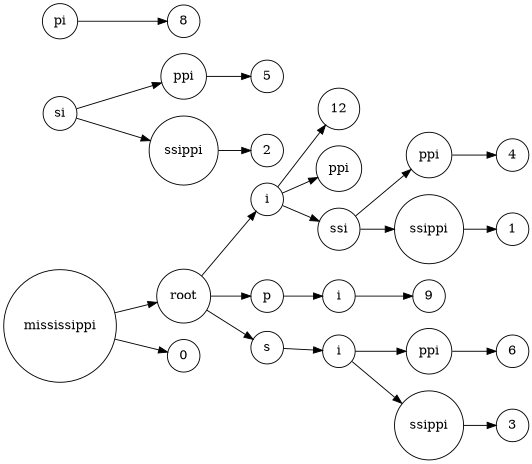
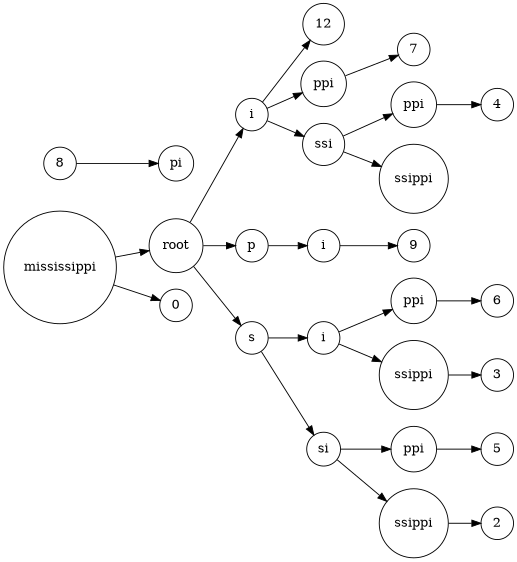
(118, 21) -> (113, 163)
none -> (414, 49)
(513, 229) -> none
none -> (285, 389)
